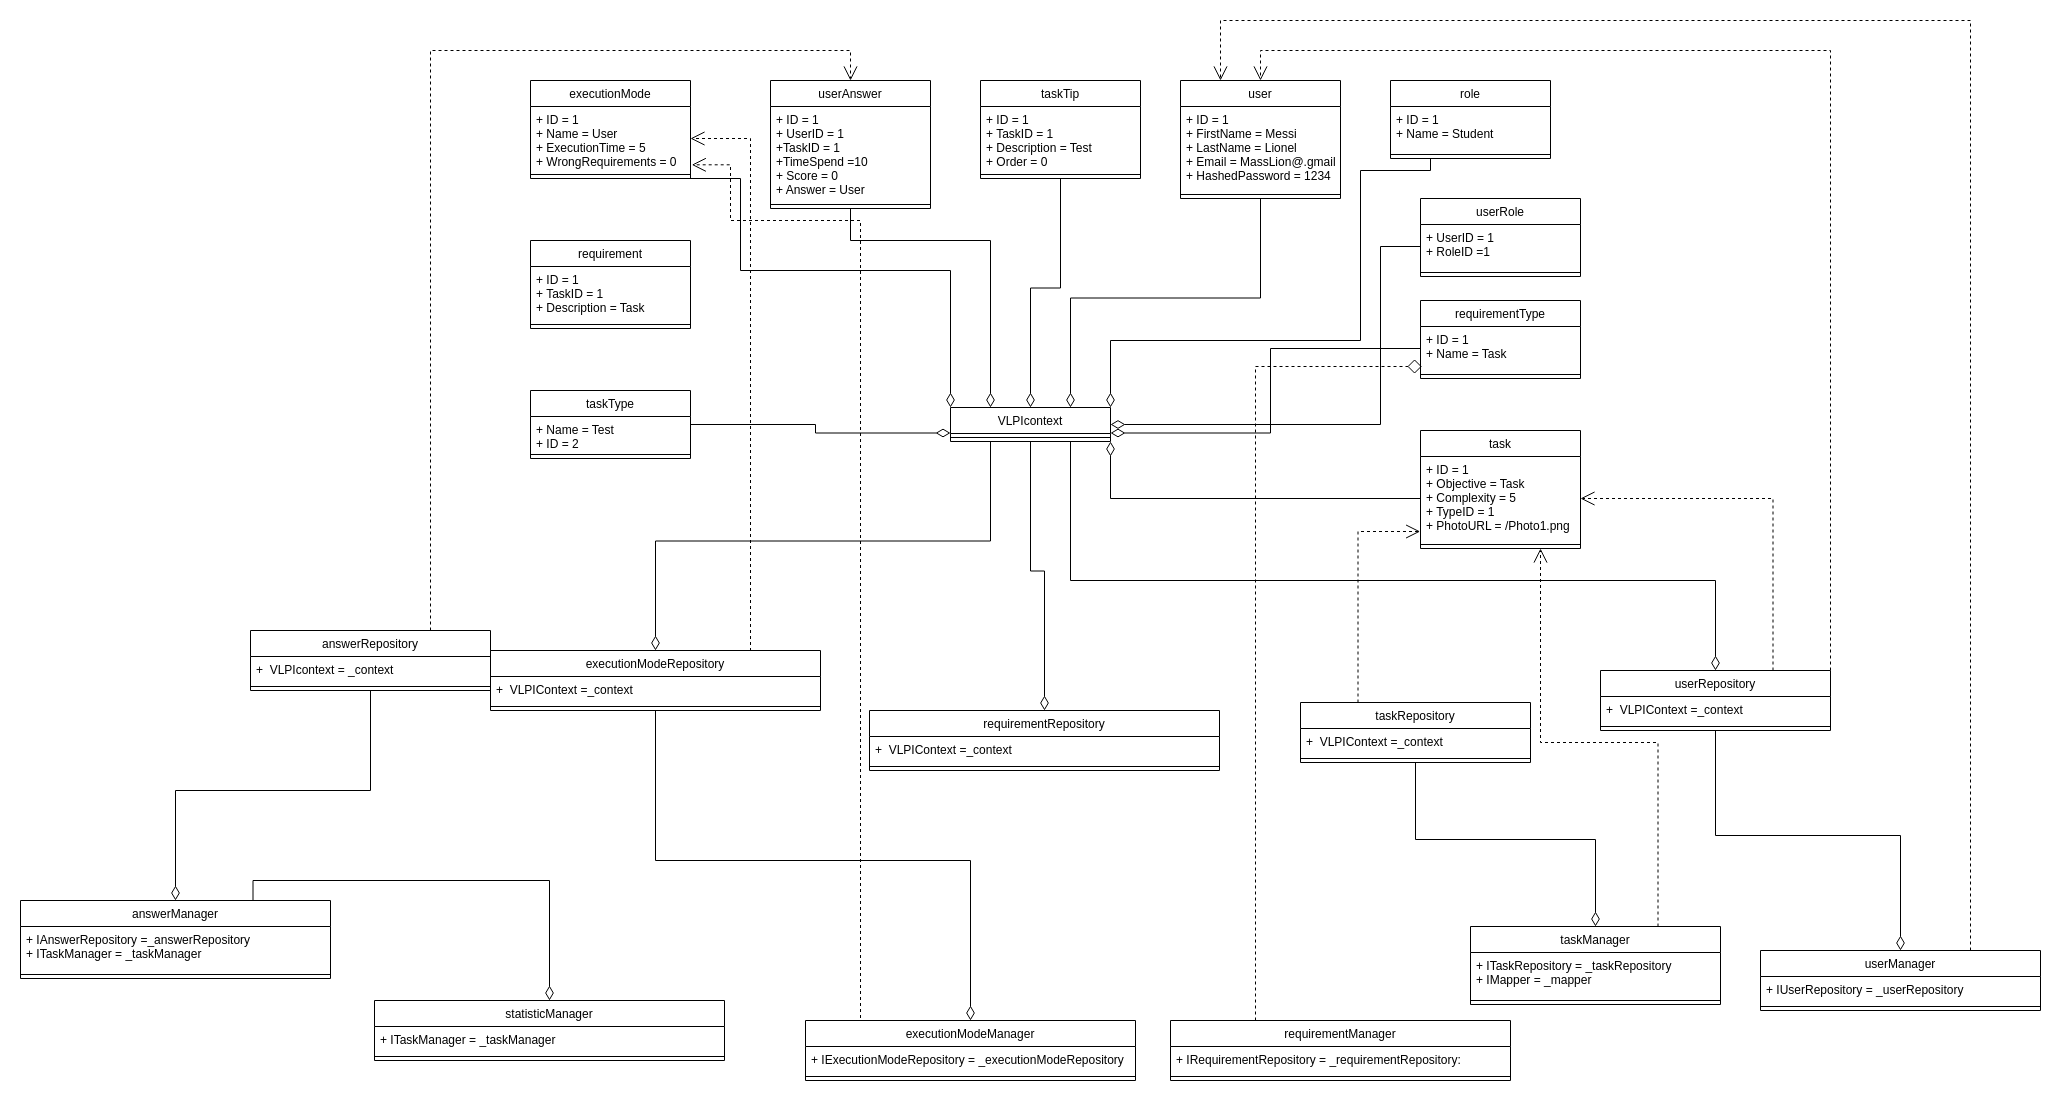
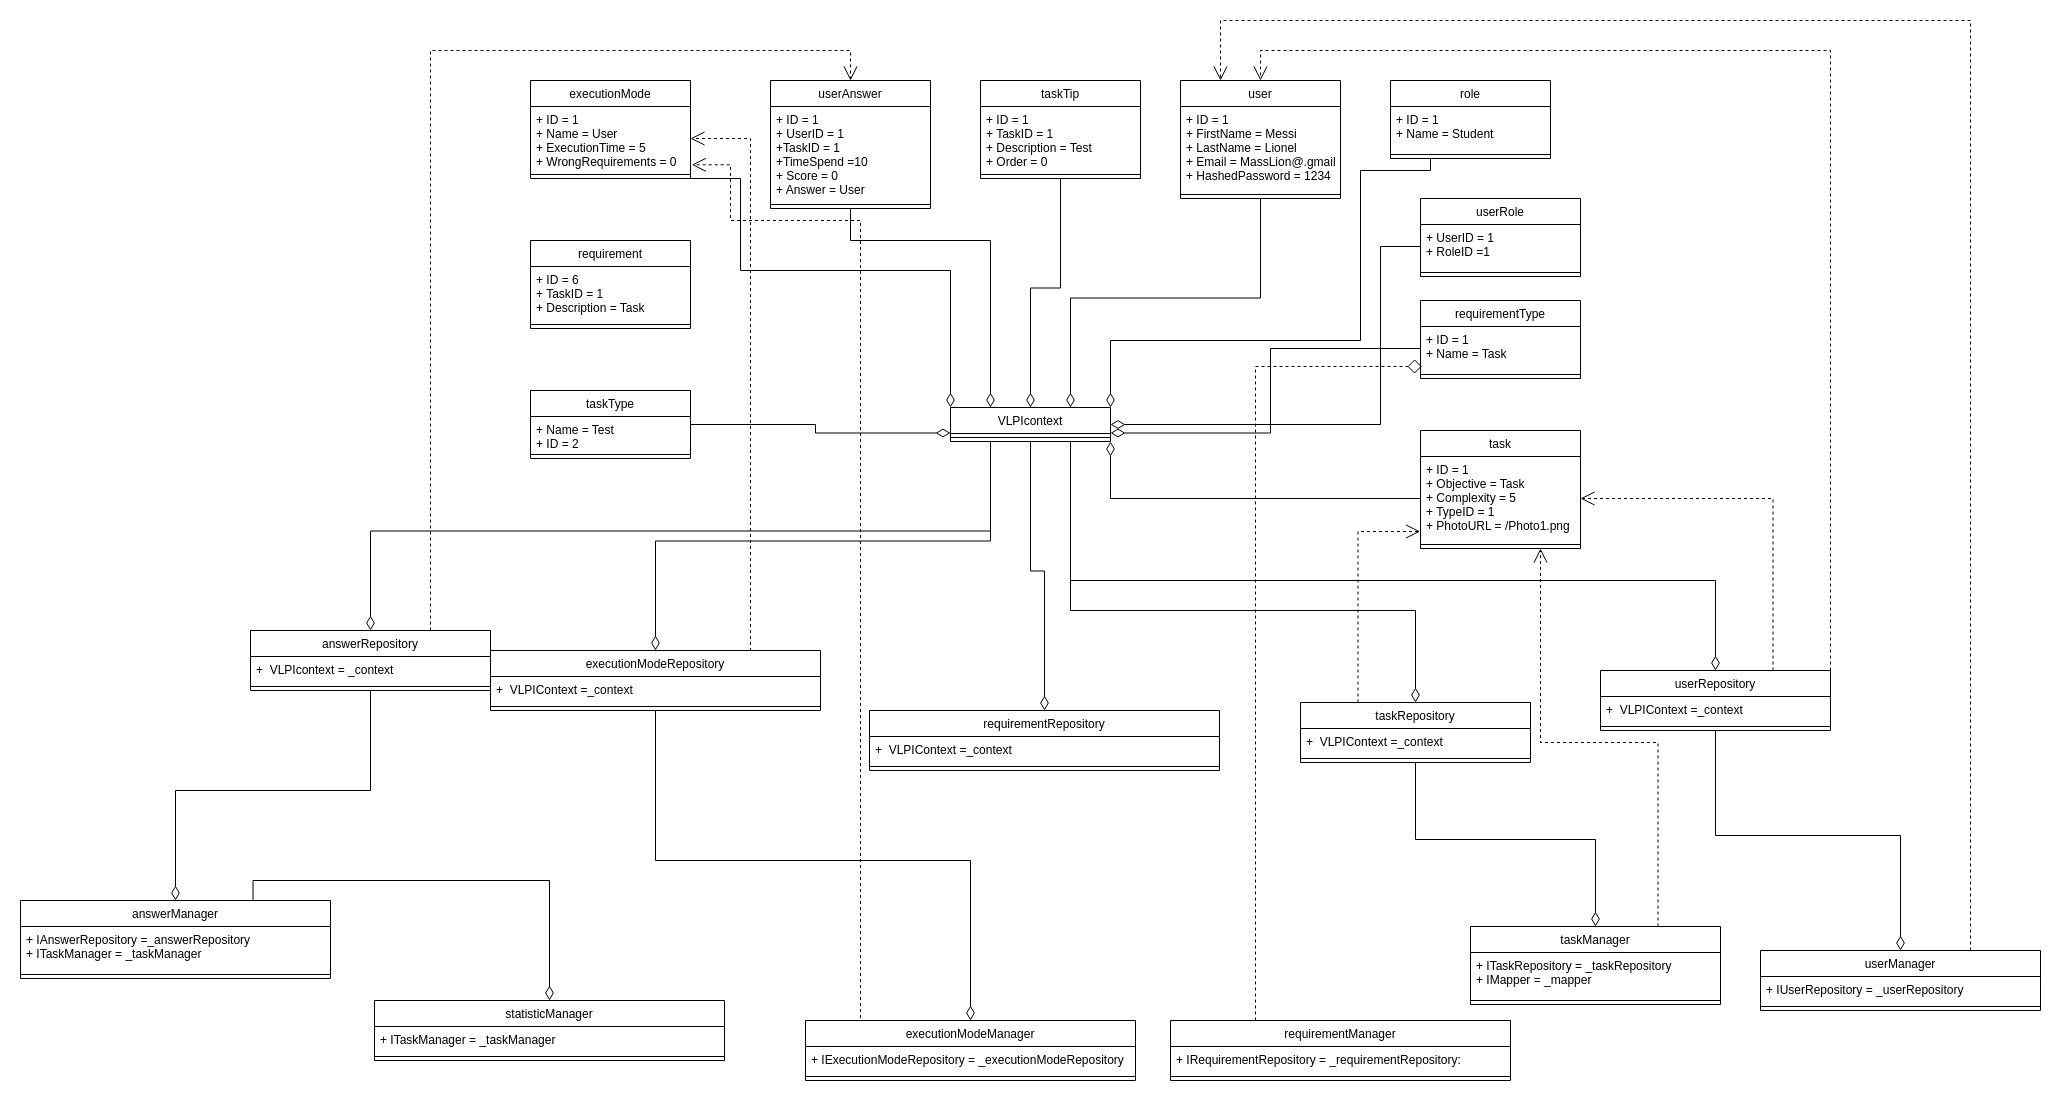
(558, 280) -> (558, 280)
none -> (638, 531)
none -> (1268, 611)
